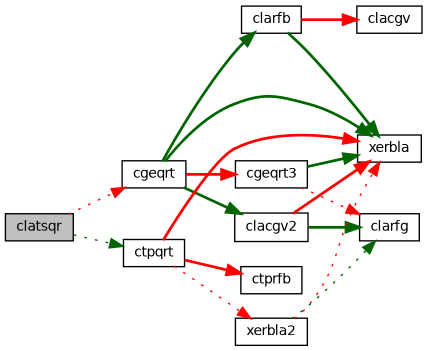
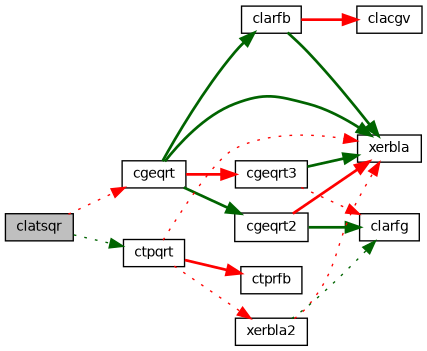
(232, 150) -> (232, 150)
(271, 227) -> (271, 227)
